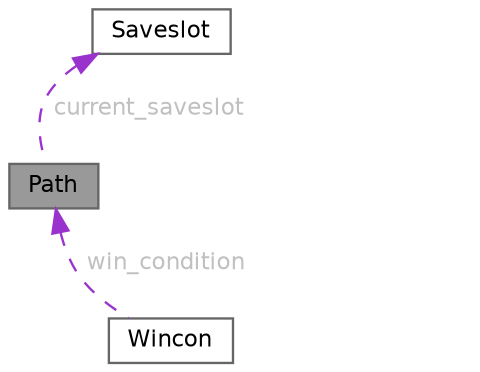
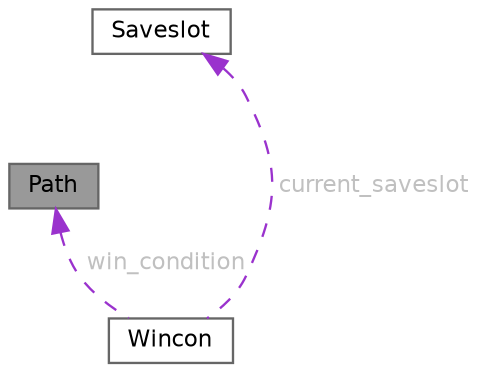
(42, 108) -> (271, 197)
